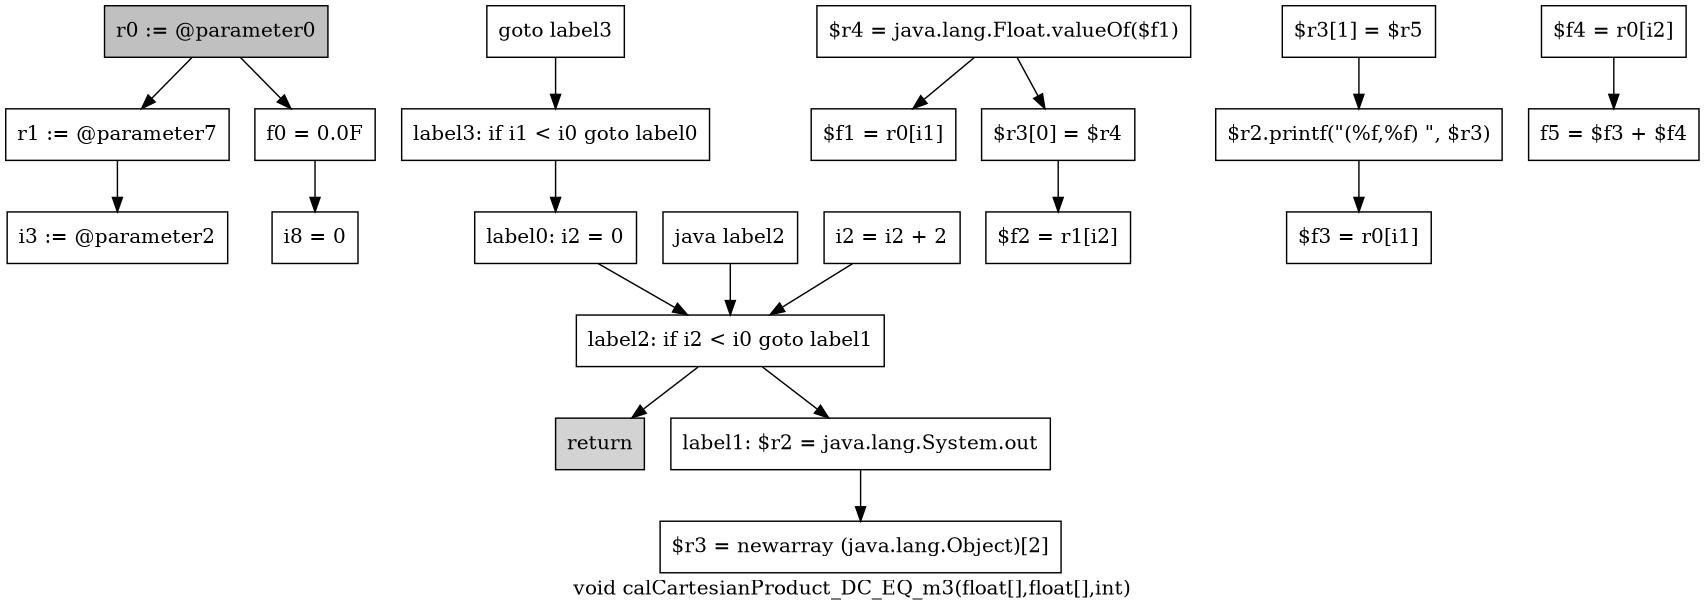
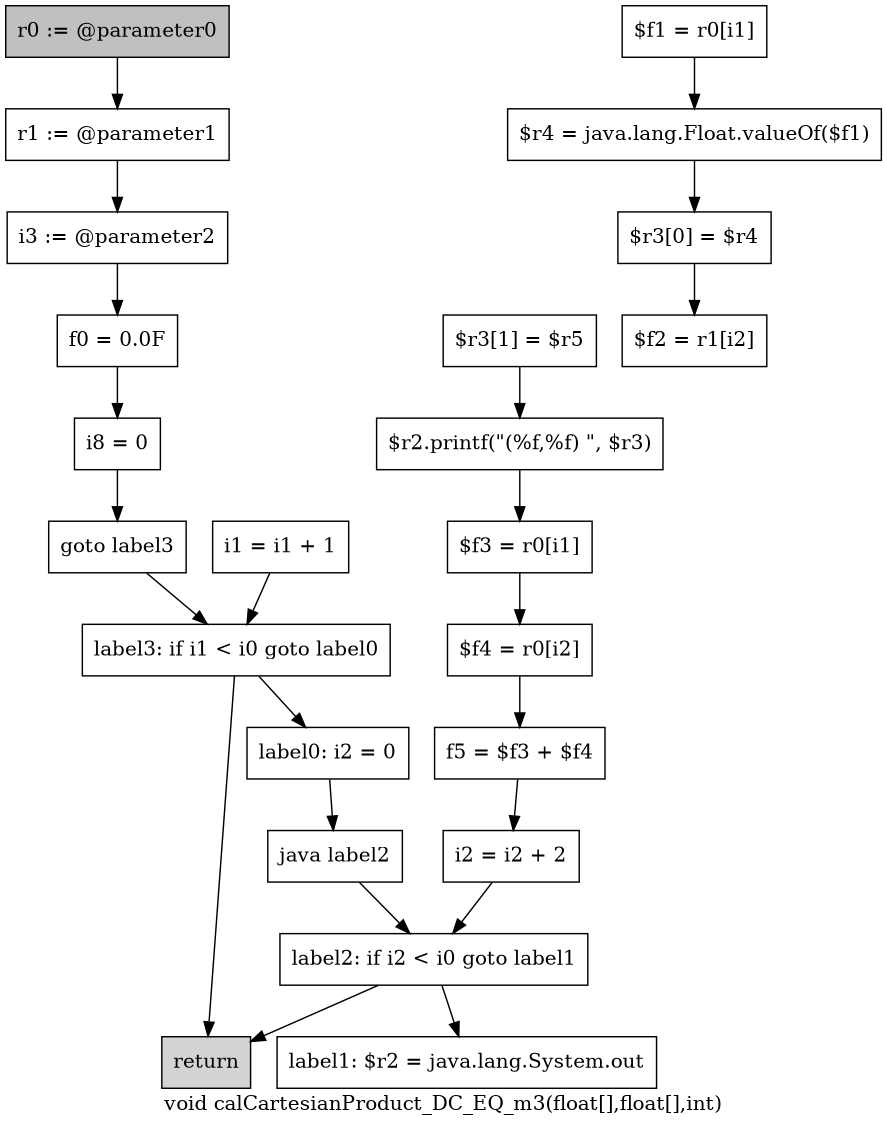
(261, 78) -> (117, 282)
(949, 78) -> (694, 76)
(117, 135) -> (117, 135)
(637, 286) -> (331, 798)
none -> (117, 488)
none -> (281, 547)
(861, 547) -> none
none -> (520, 592)
none -> (516, 798)
none -> (222, 849)
